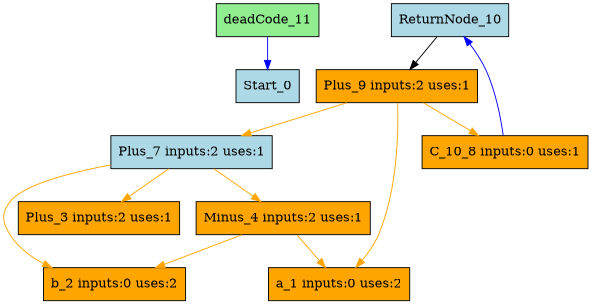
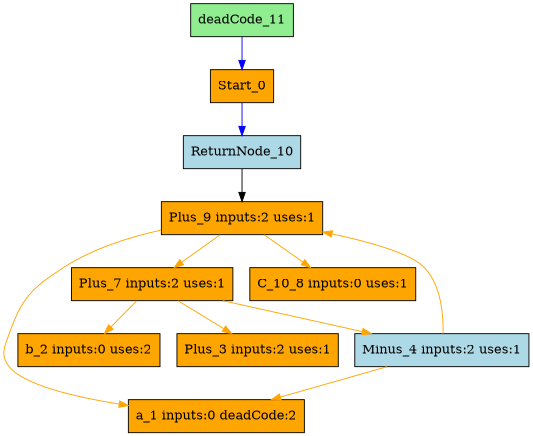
(268, 86) -> (242, 86)
(493, 87) -> (242, 115)
(192, 152) -> (152, 284)
(283, 218) -> (442, 350)
(203, 250) -> (413, 259)
(339, 284) -> (216, 416)
